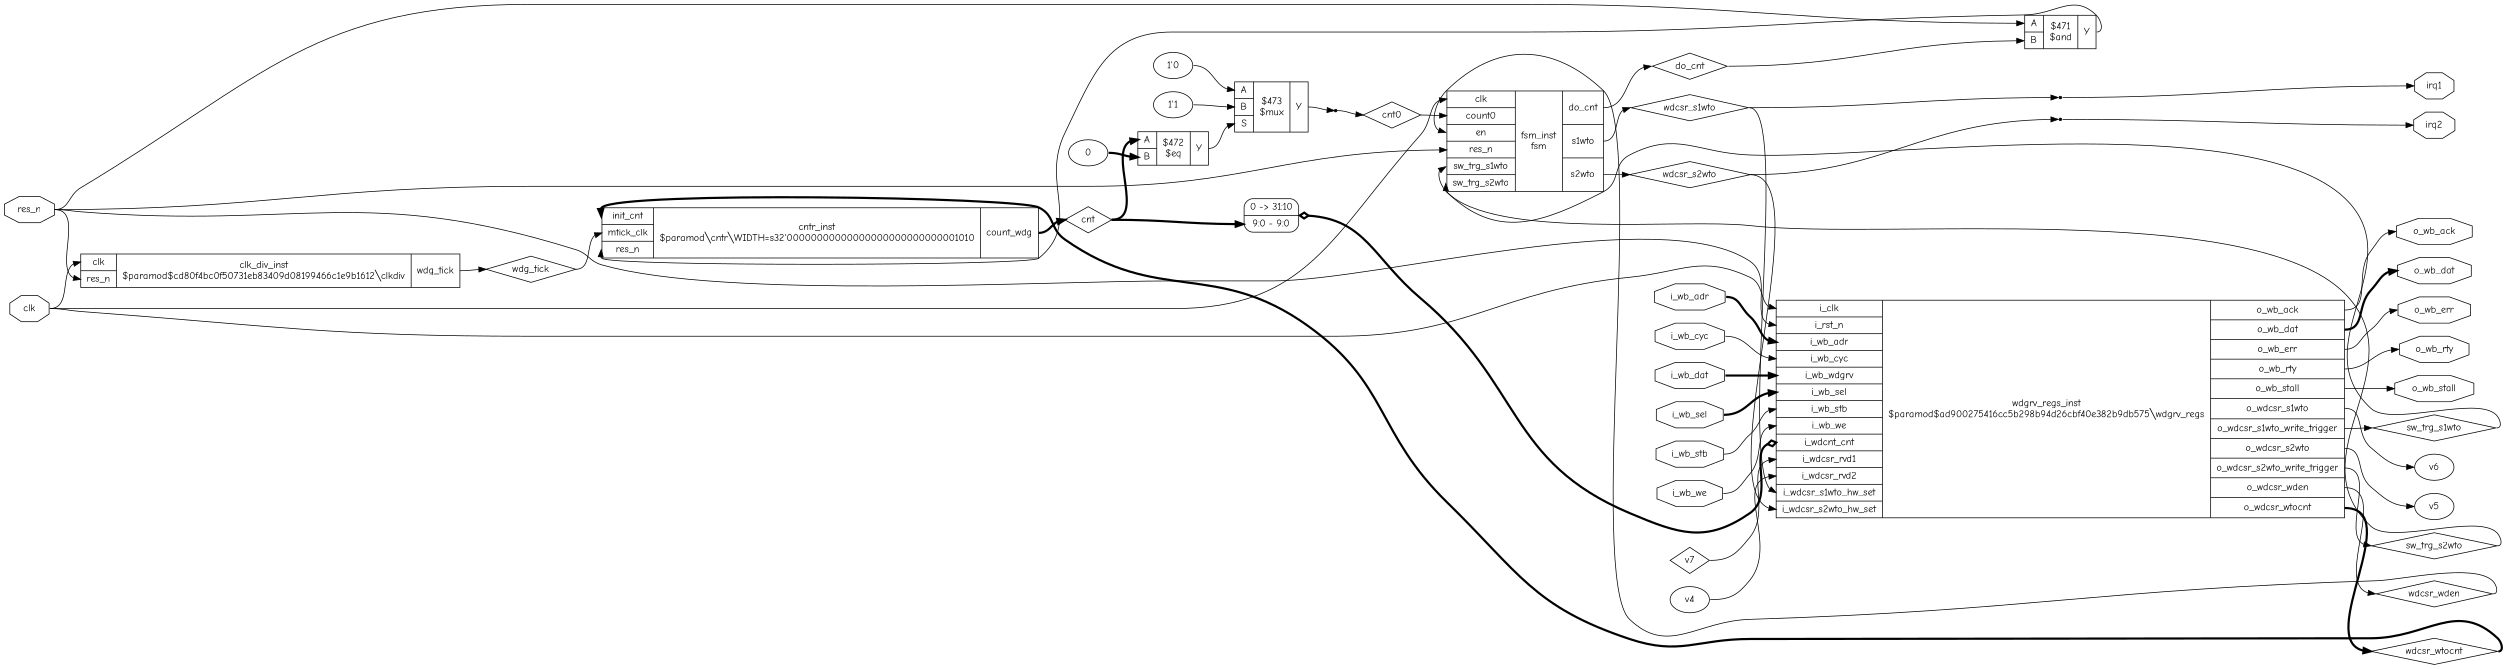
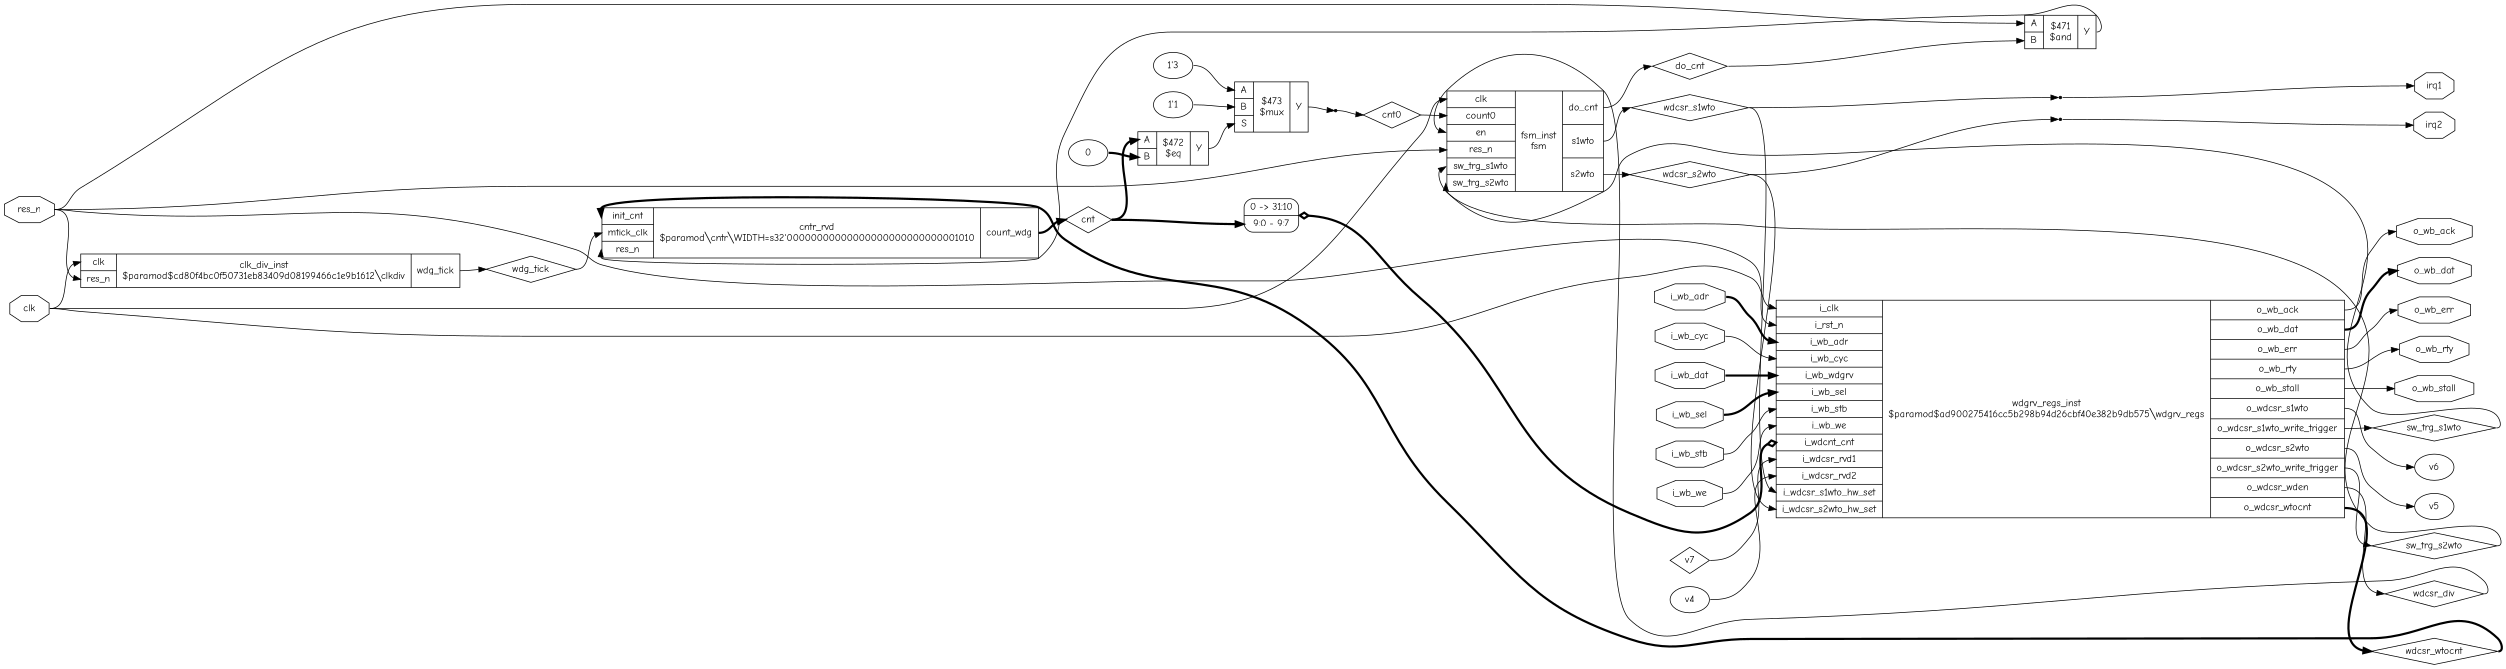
(1173, 66) -> (1173, 66)
(1271, 223) -> (1271, 223)
(817, 227) -> (817, 227)
(2434, 594) -> (2434, 594)
